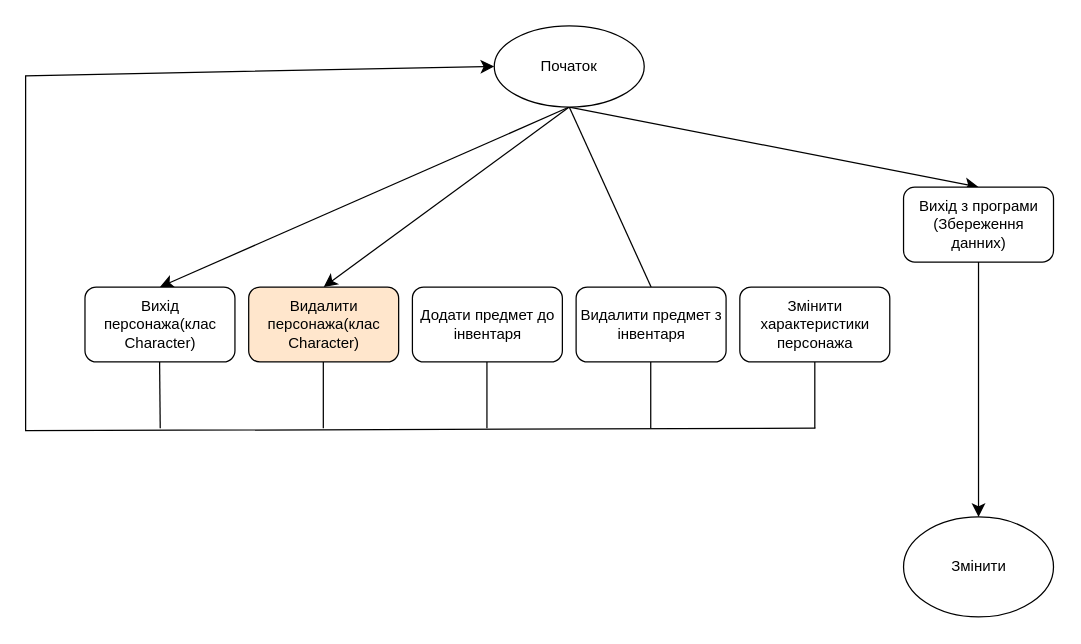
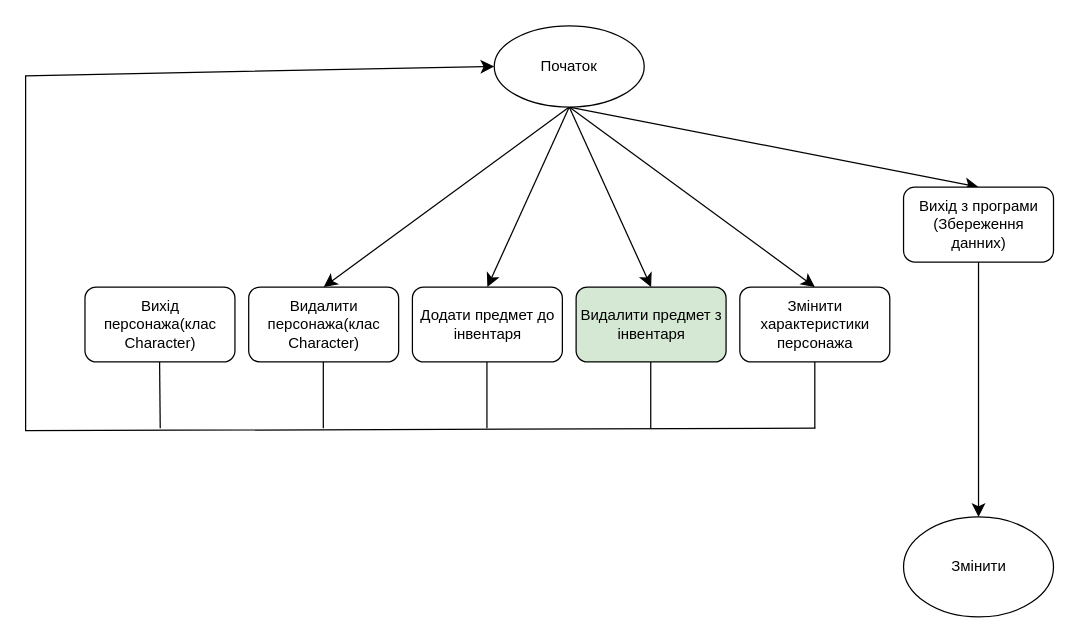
none -> (530, 194)
none -> (691, 196)
(360, 199) -> none
(648, 279) -> (646, 276)
(324, 324) -> (324, 324)
(651, 324) -> (651, 324)
